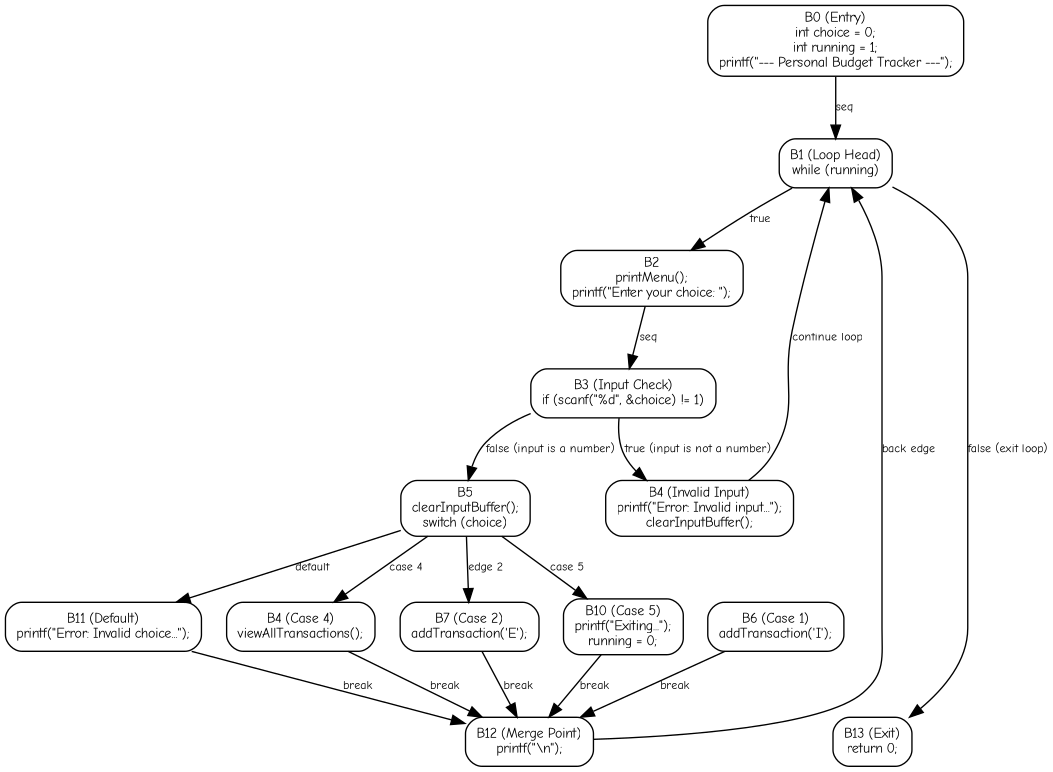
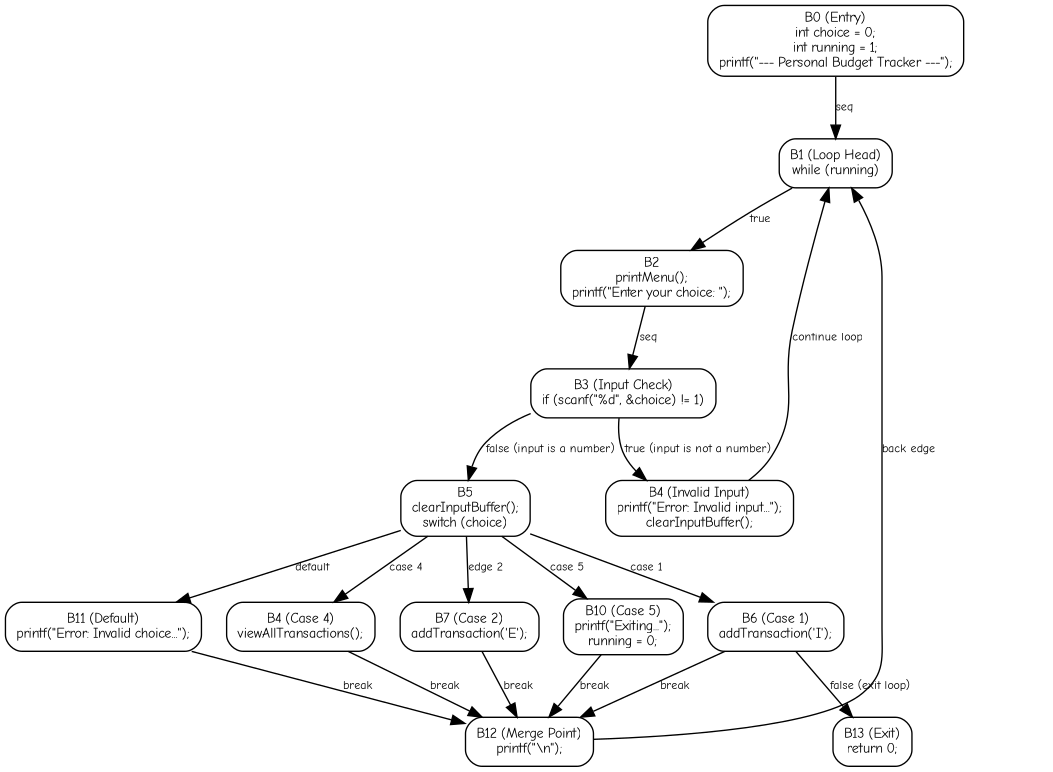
(968, 439) -> (820, 679)
none -> (615, 566)
